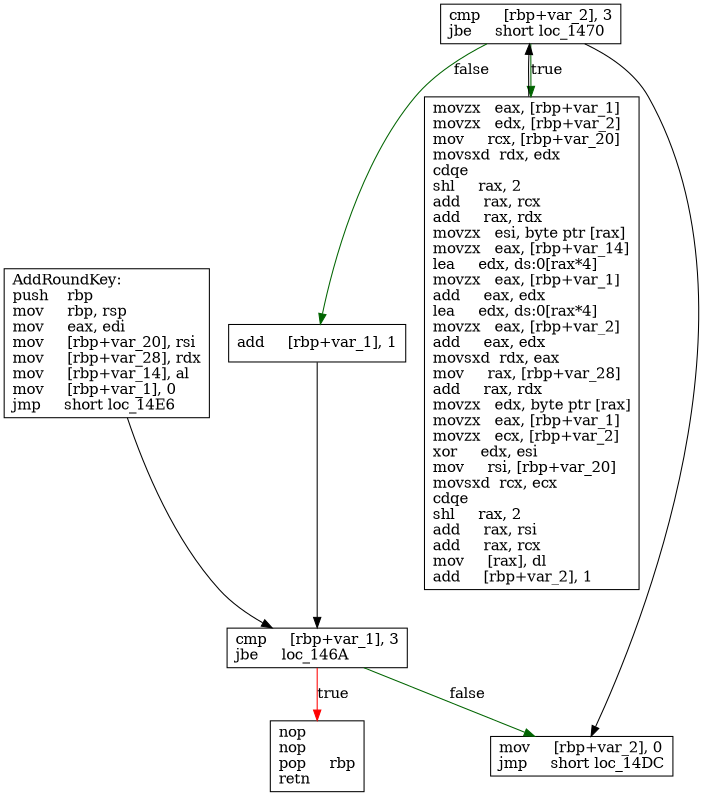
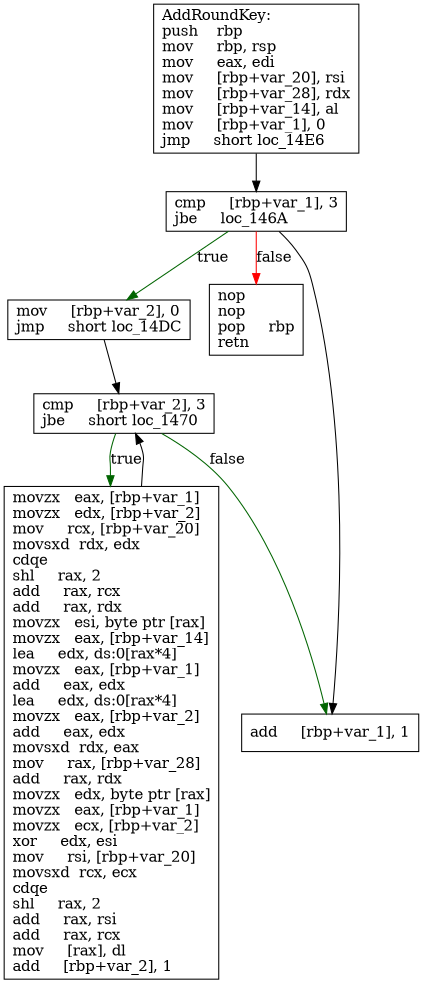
(695, 374) -> (110, 362)
(317, 490) -> (337, 461)
(333, 694) -> (274, 258)
(467, 694) -> (213, 258)
